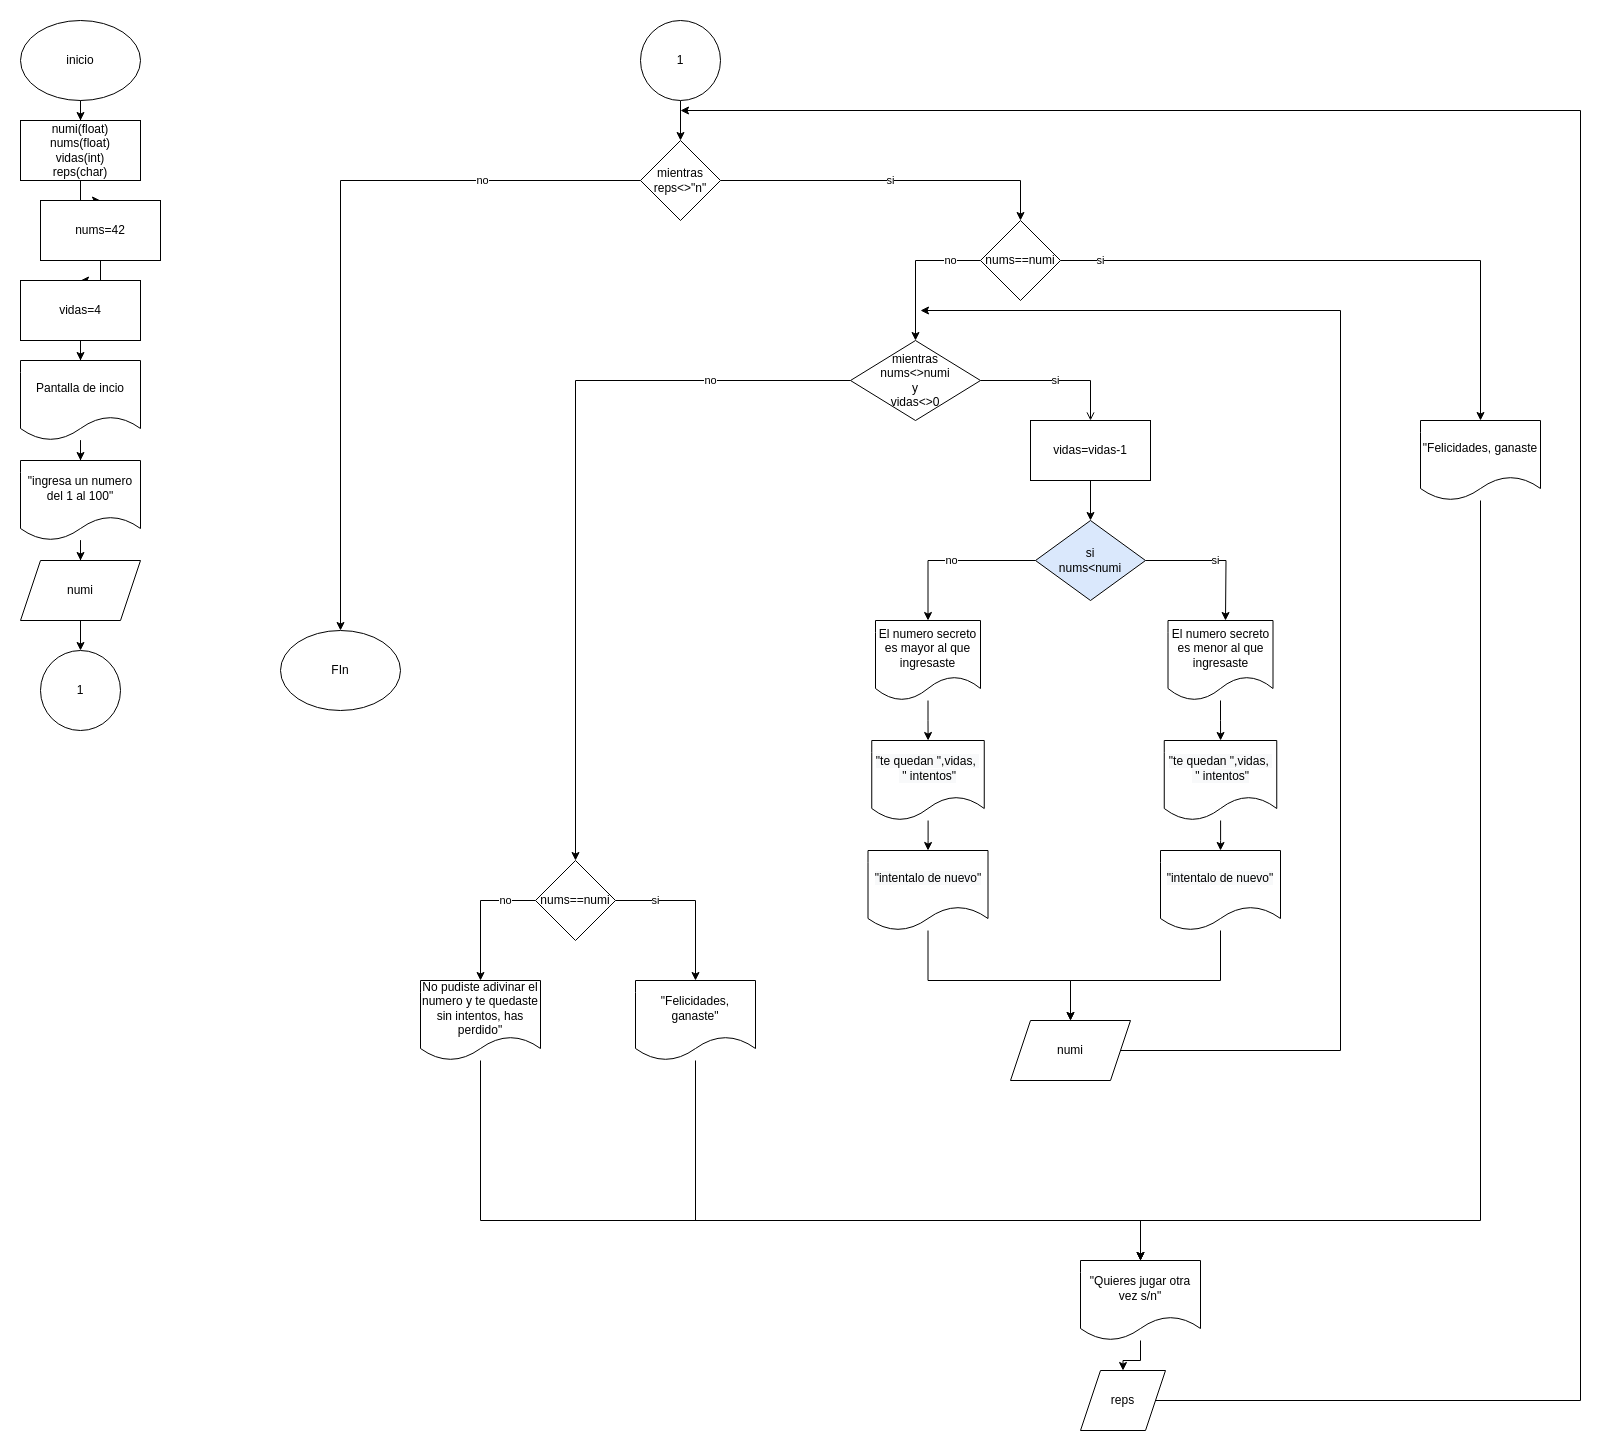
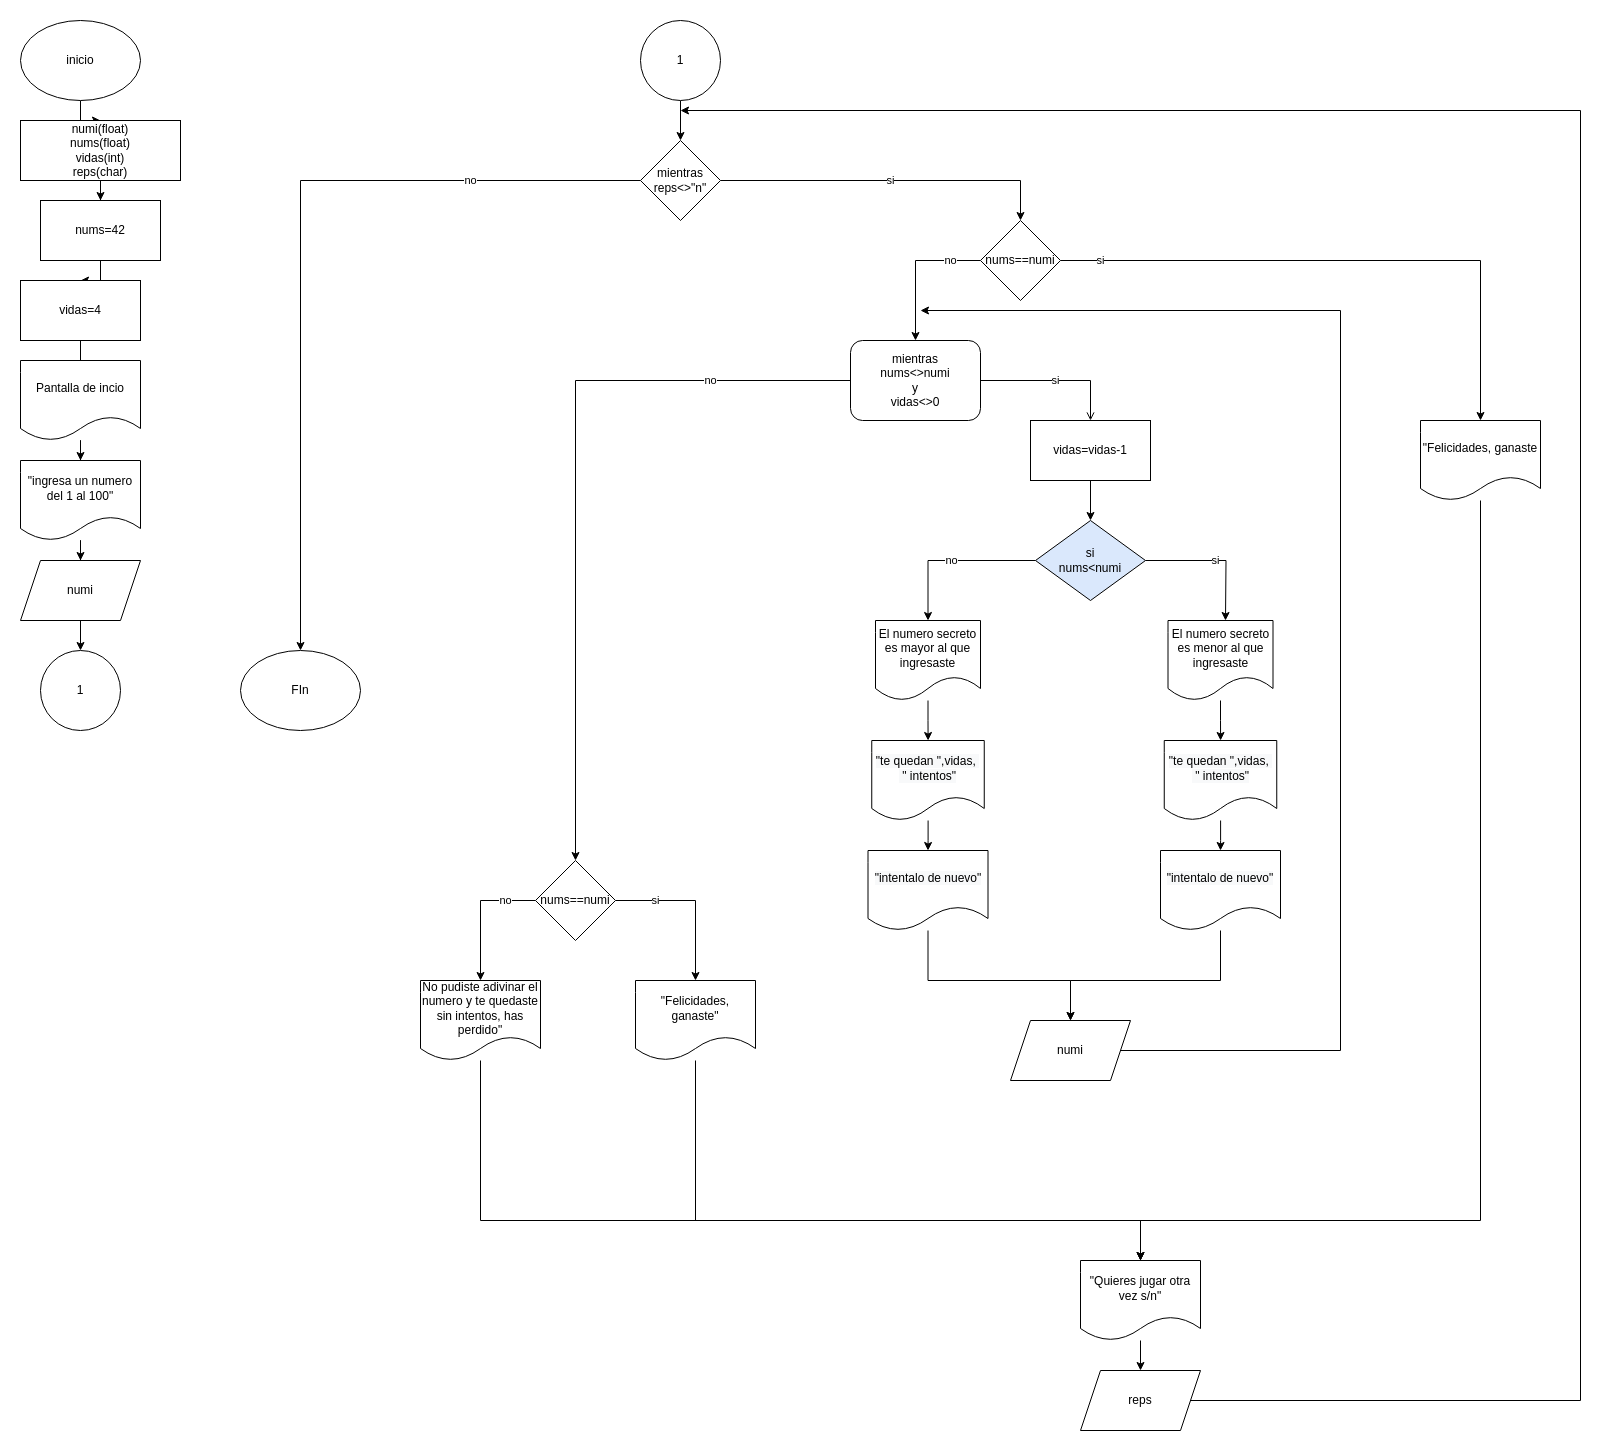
(81, 151) -> (101, 151)
(81, 352) -> (81, 355)
(916, 381) -> (916, 381)
(341, 671) -> (301, 691)
(1123, 1401) -> (1141, 1401)
